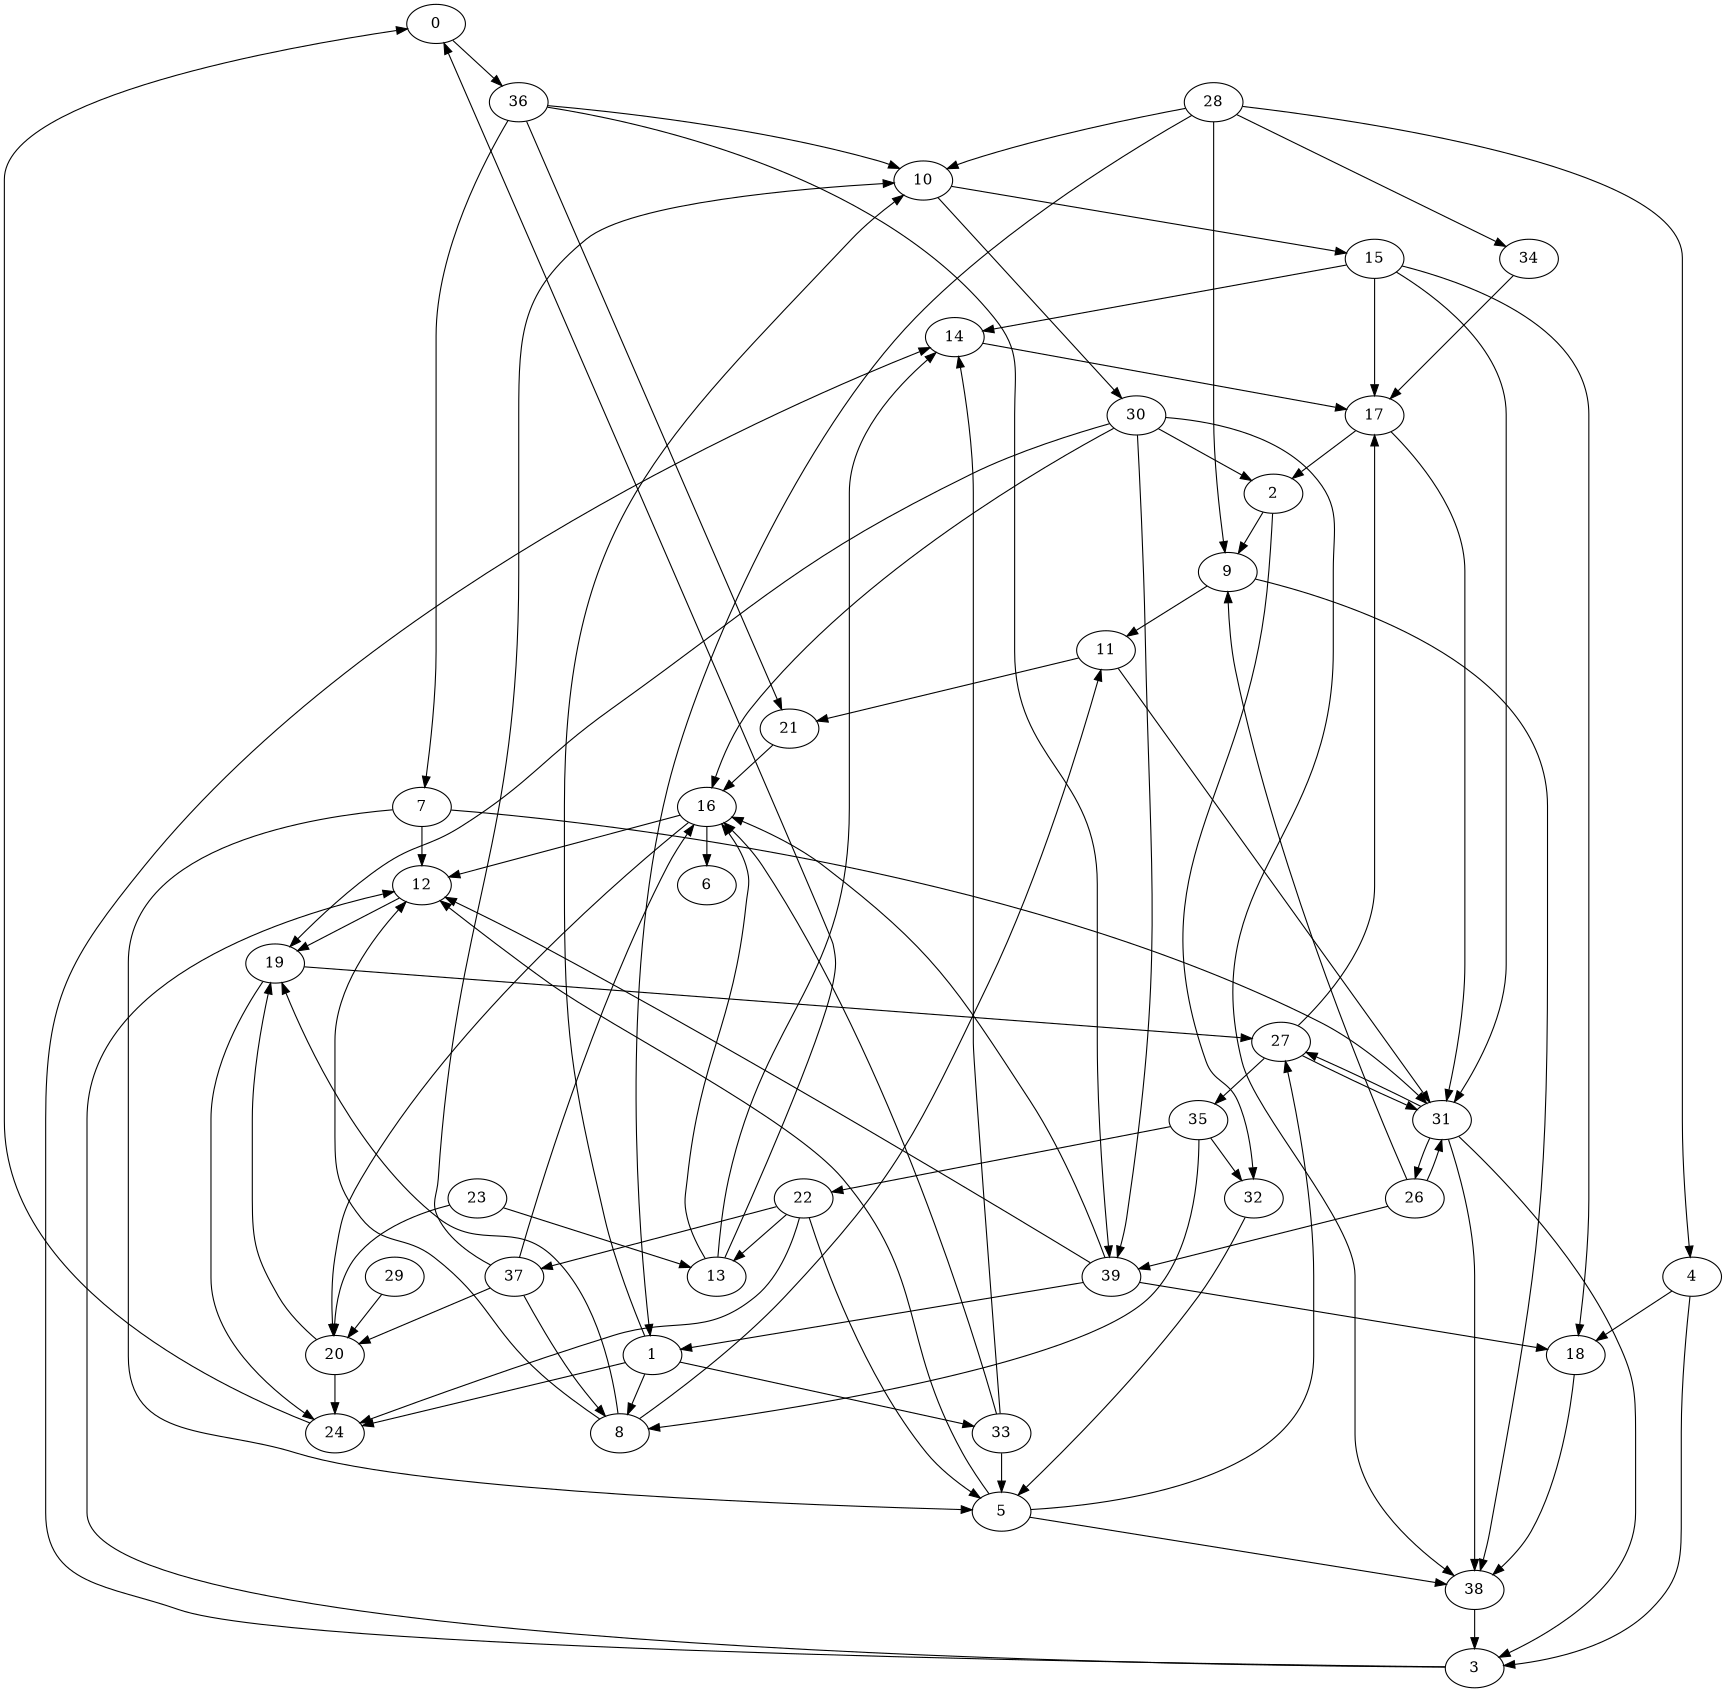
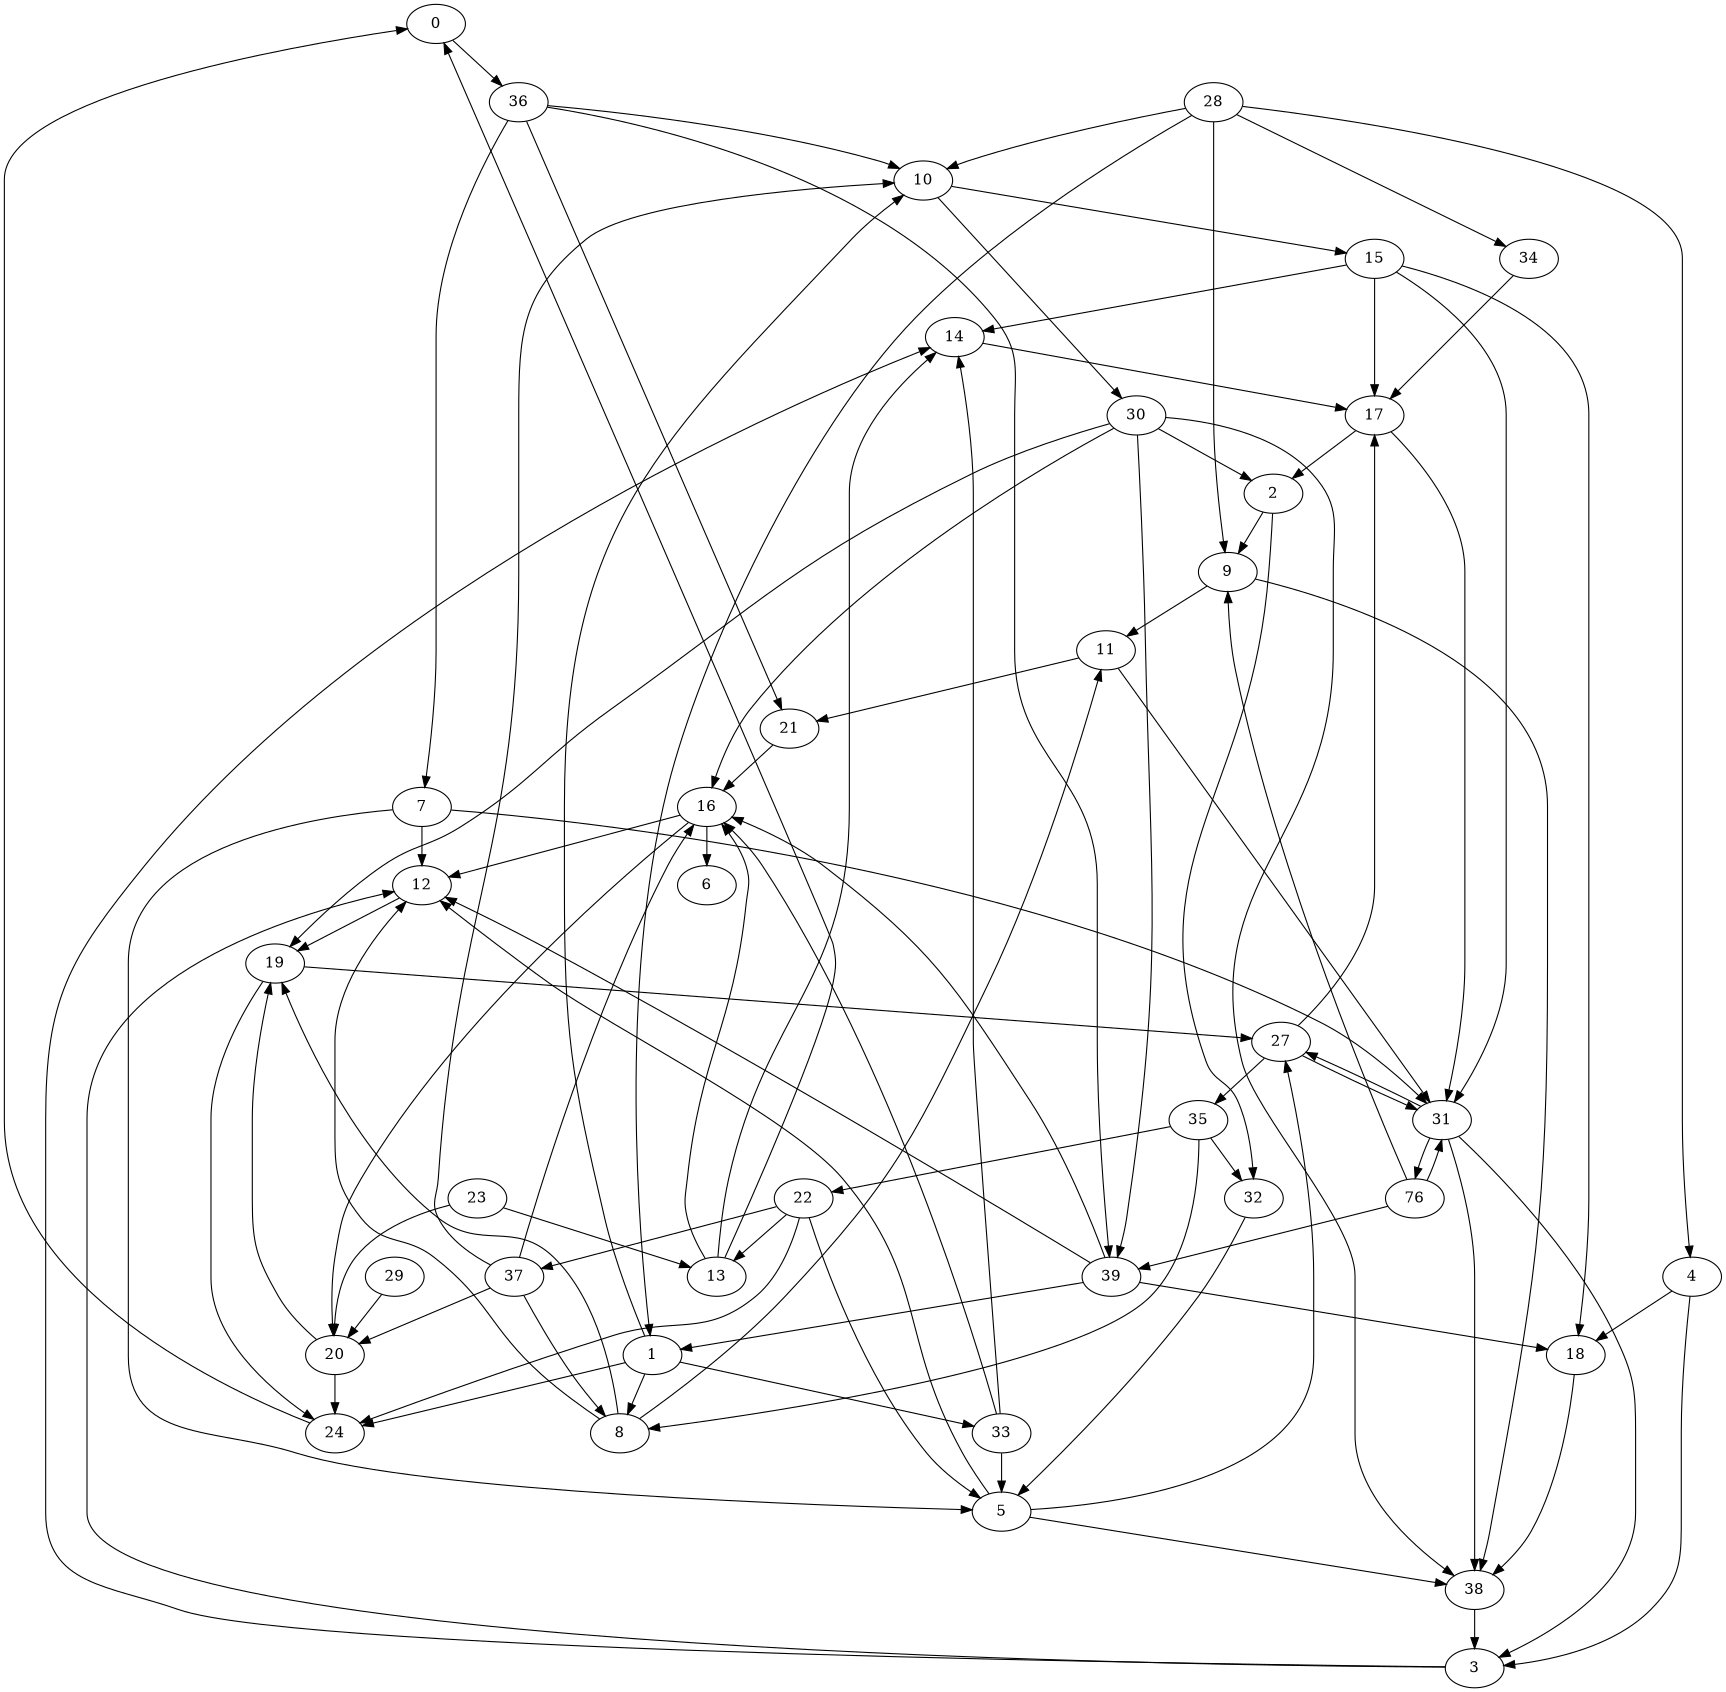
(1415, 1198) -> (1415, 1198)
